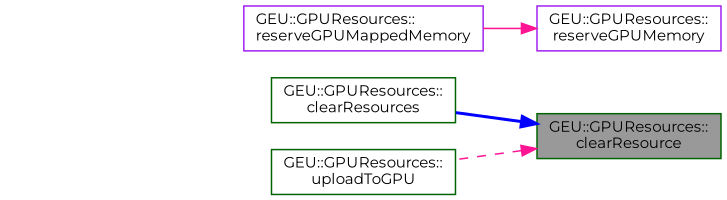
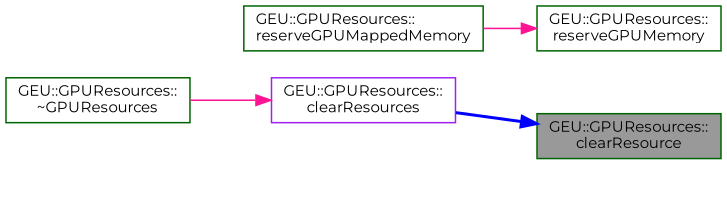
(363, 28) -> (363, 28)
(629, 28) -> (629, 28)
none -> (98, 100)
(363, 100) -> (363, 100)
(363, 172) -> none
